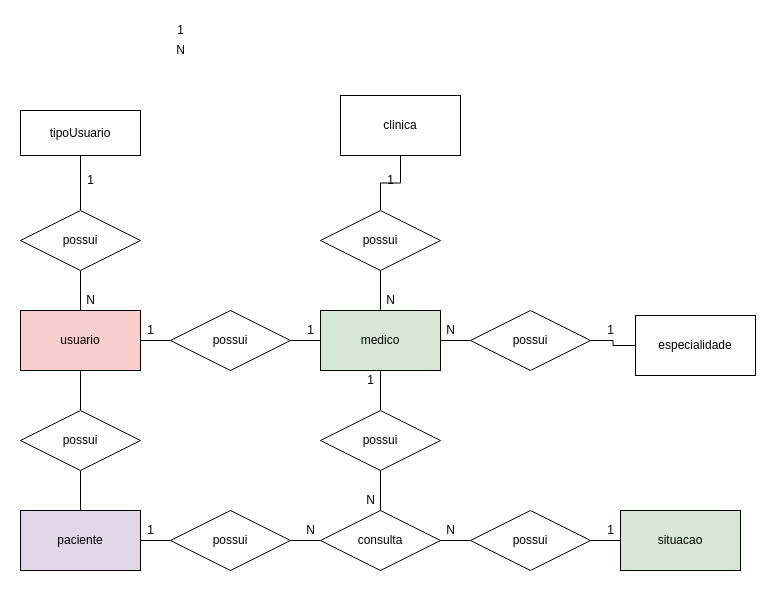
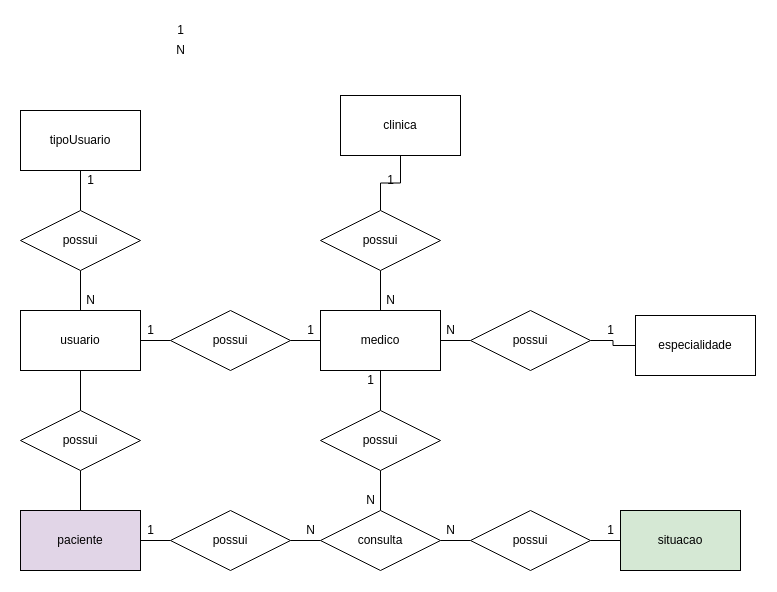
(81, 133) -> (81, 141)
(81, 341) -> (81, 341)
(381, 341) -> (381, 341)
